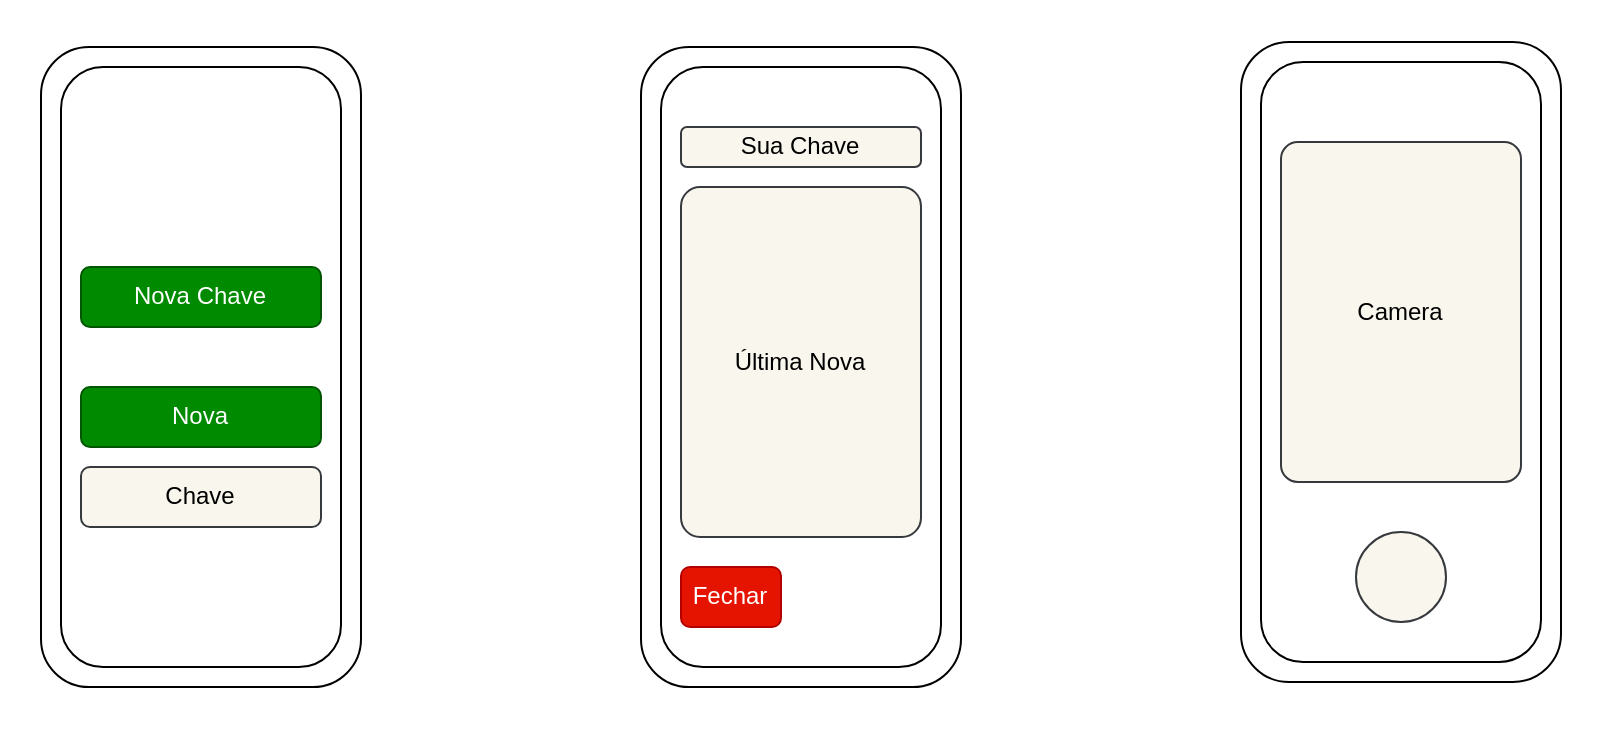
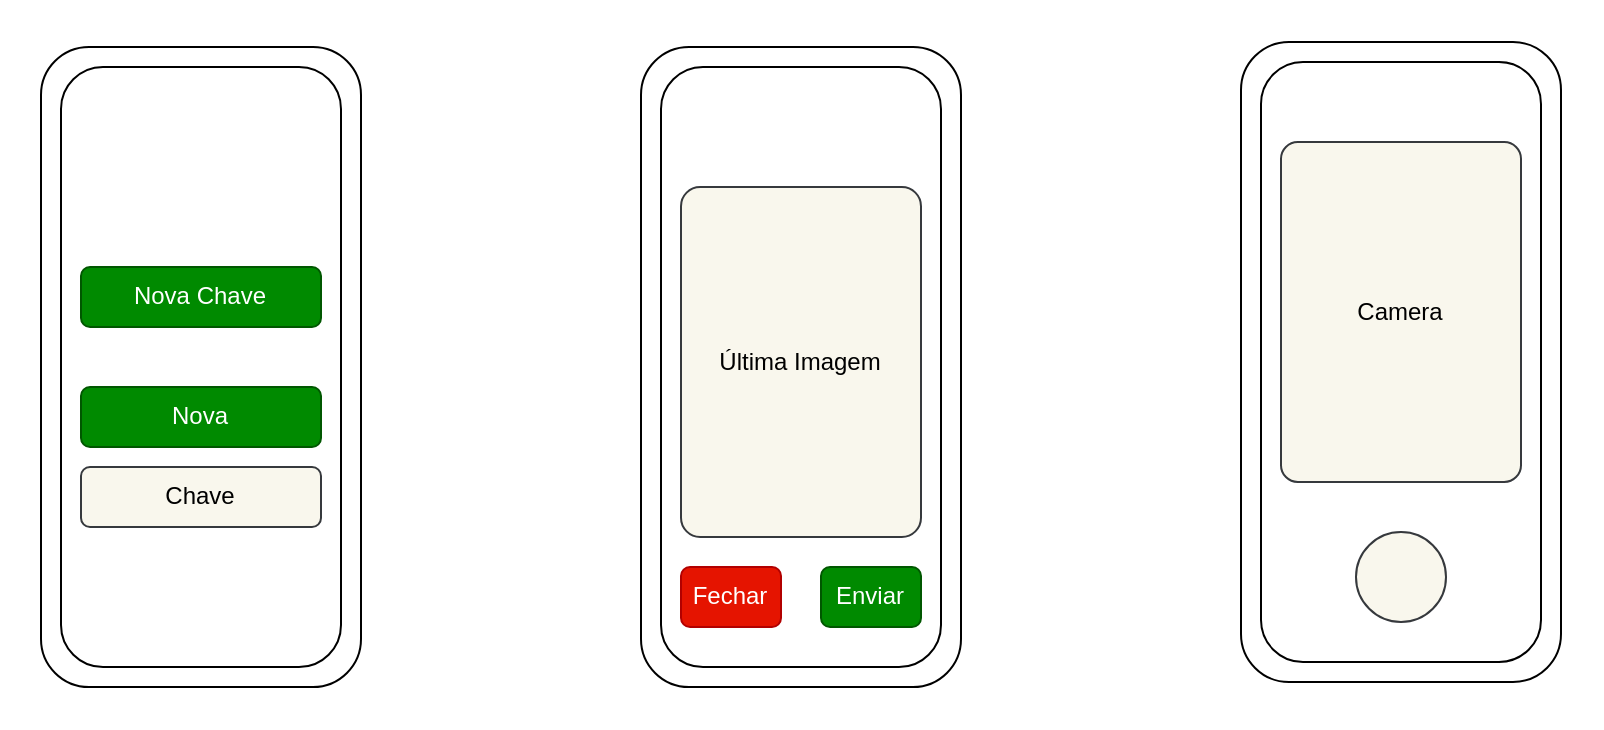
(801, 147) -> none
(801, 363) -> (801, 363)
none -> (871, 597)
